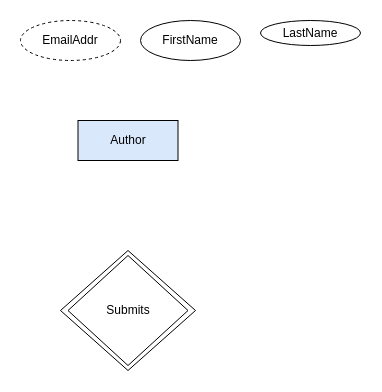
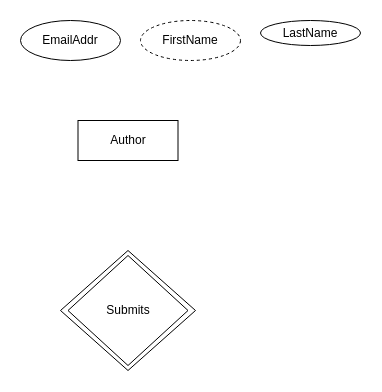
(71, 41) -> (71, 41)
(191, 41) -> (191, 41)
(128, 141) -> (128, 141)
